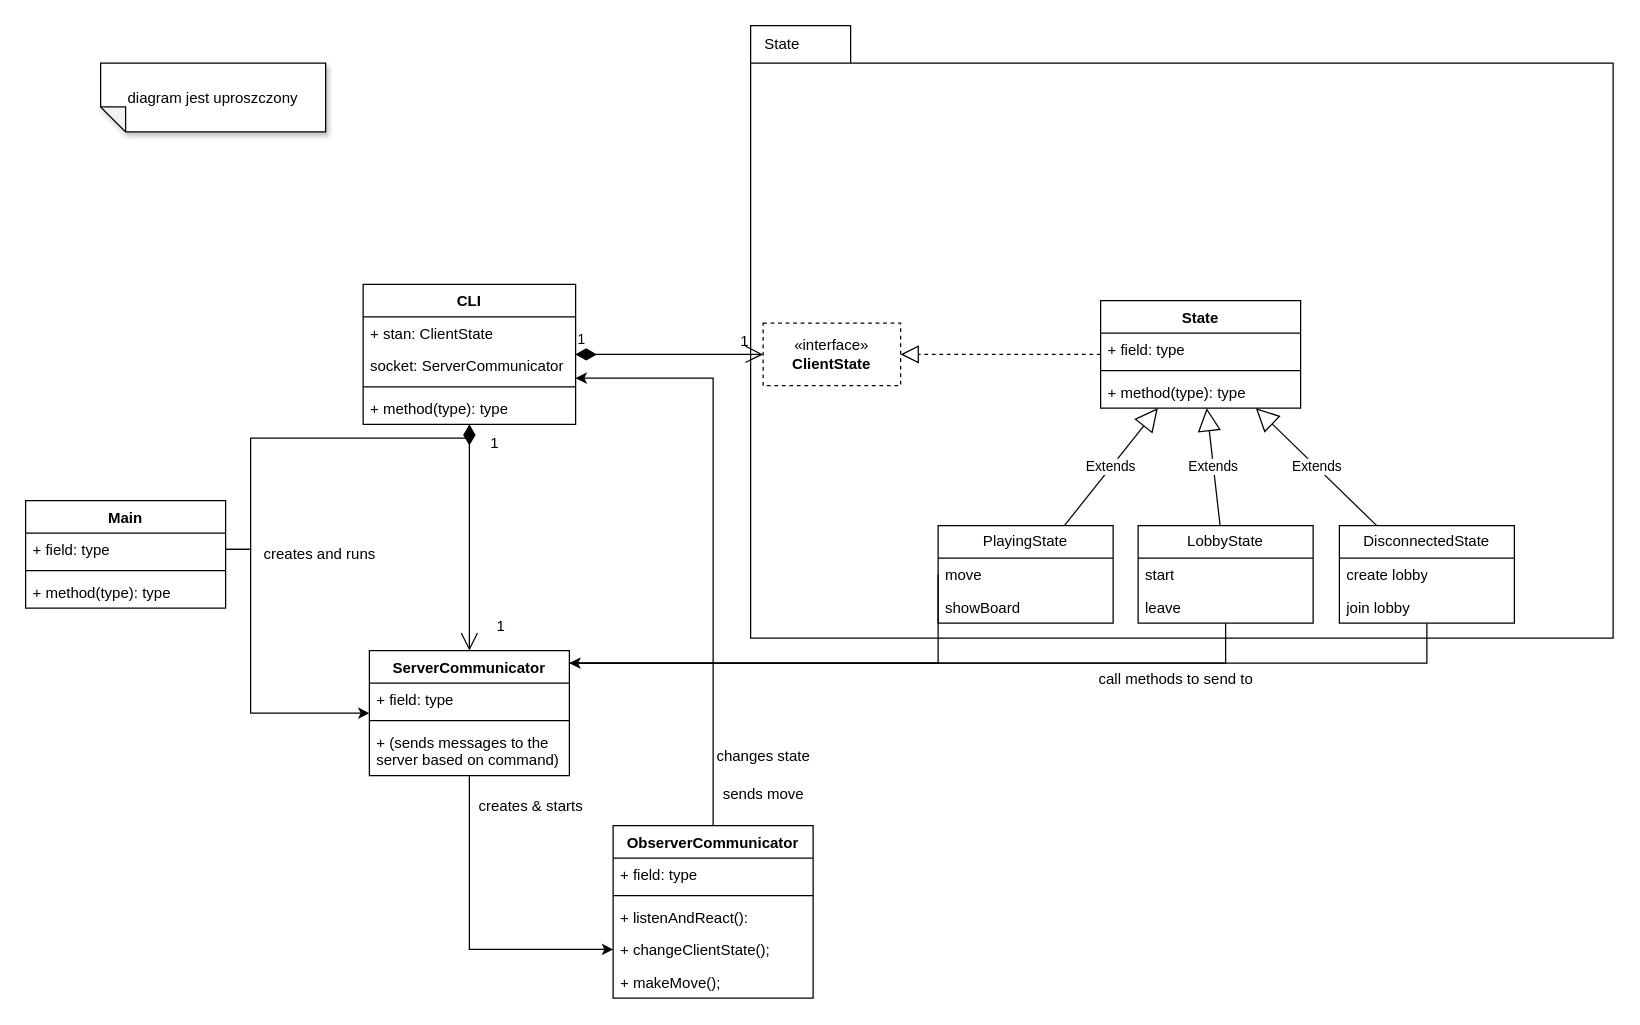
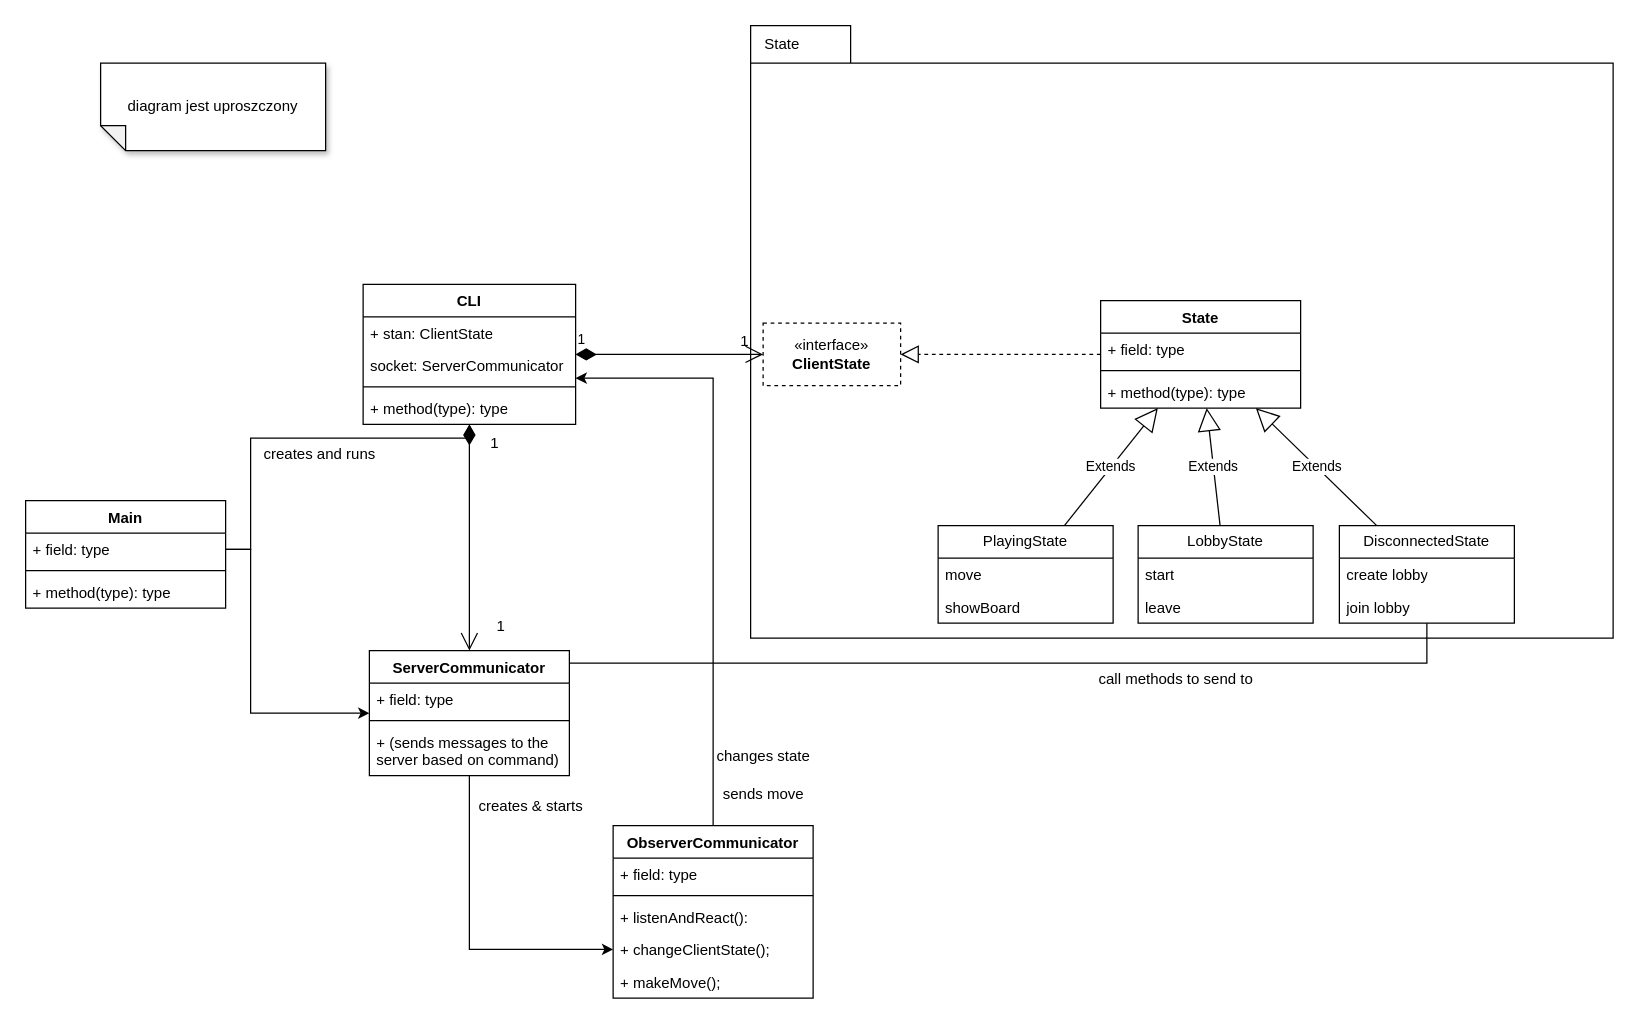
(213, 98) -> (213, 107)
(319, 554) -> (319, 454)
(938, 641) -> none
(1226, 641) -> none
